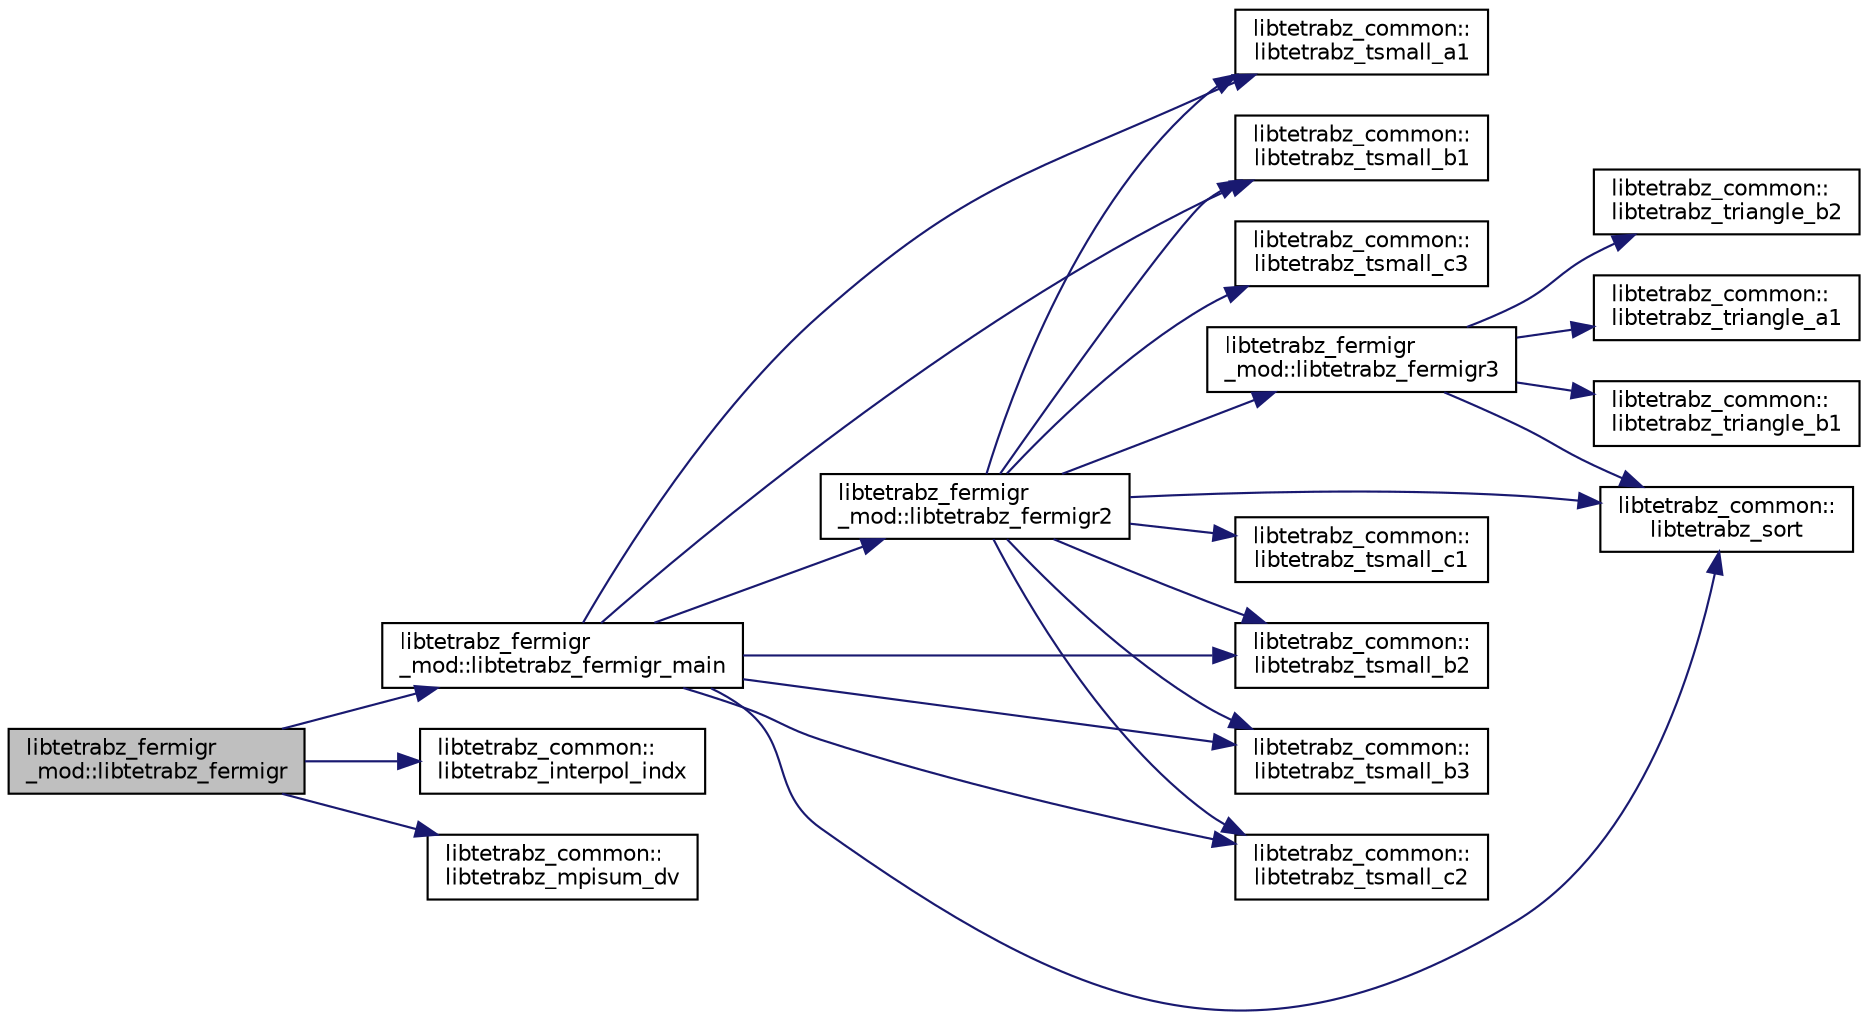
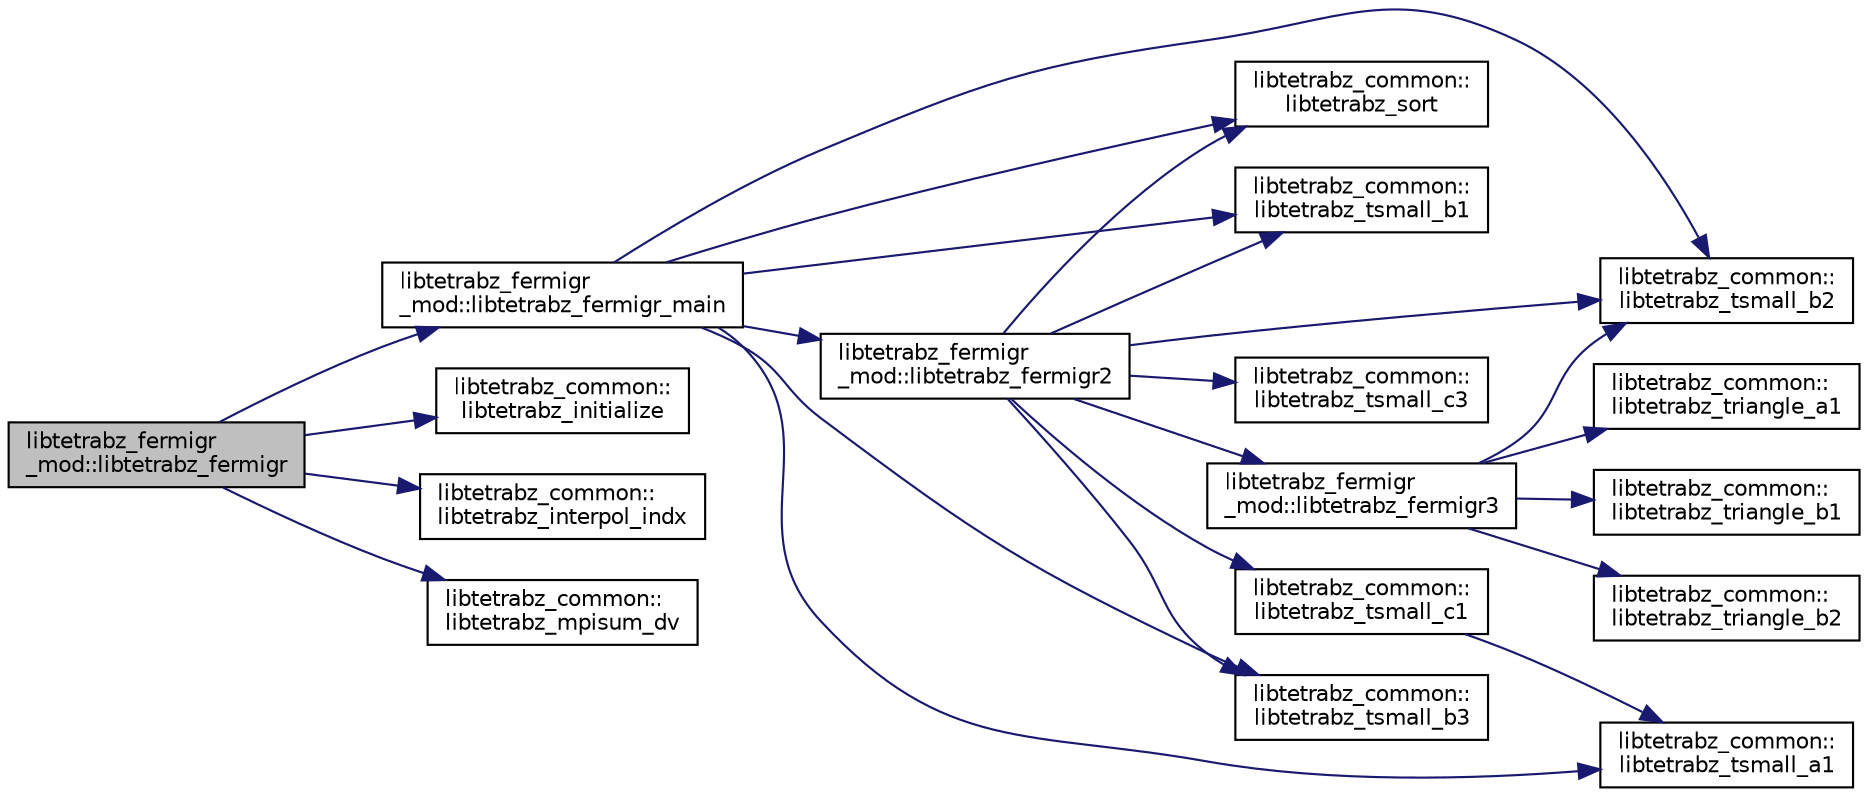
(1081, 253) -> (1555, 670)
none -> (563, 401)
(1534, 434) -> (1549, 405)
(1362, 867) -> none
